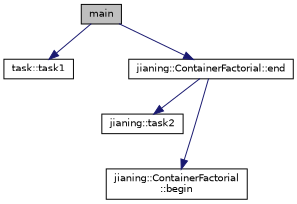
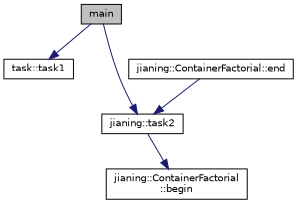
(152, 39) -> (115, 66)
(197, 119) -> (156, 147)
